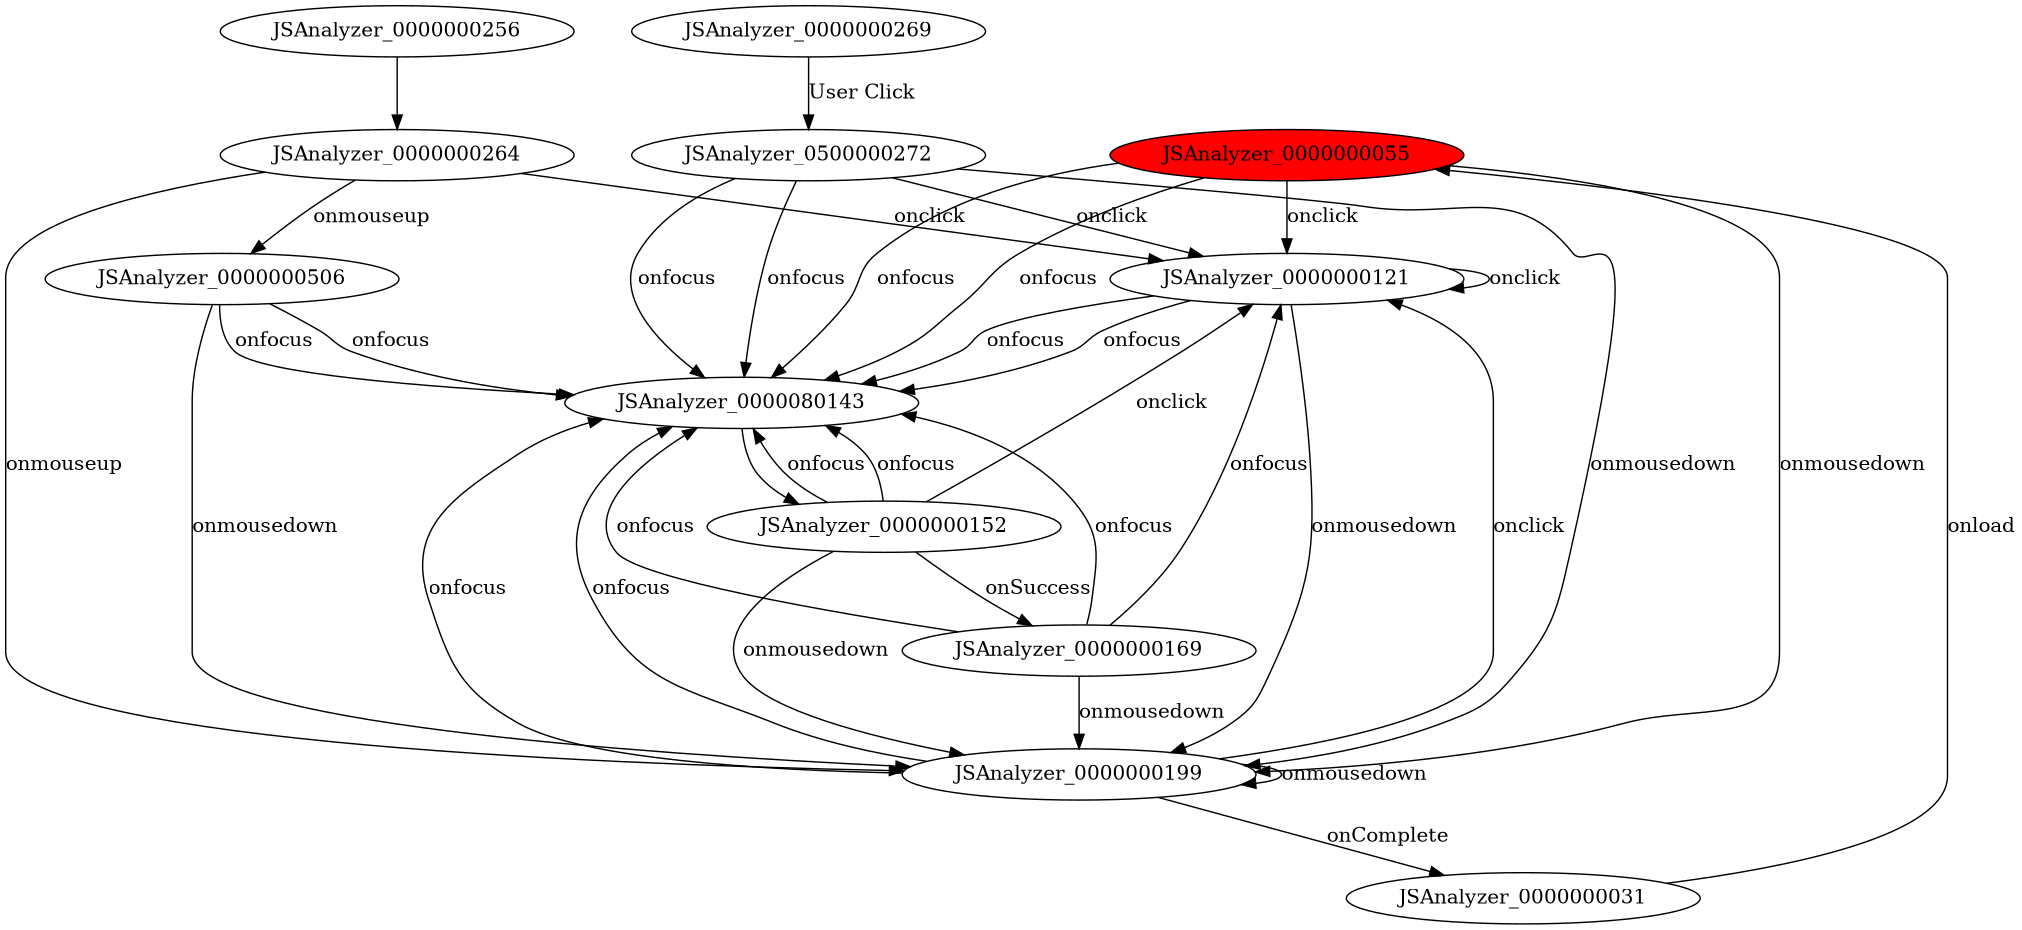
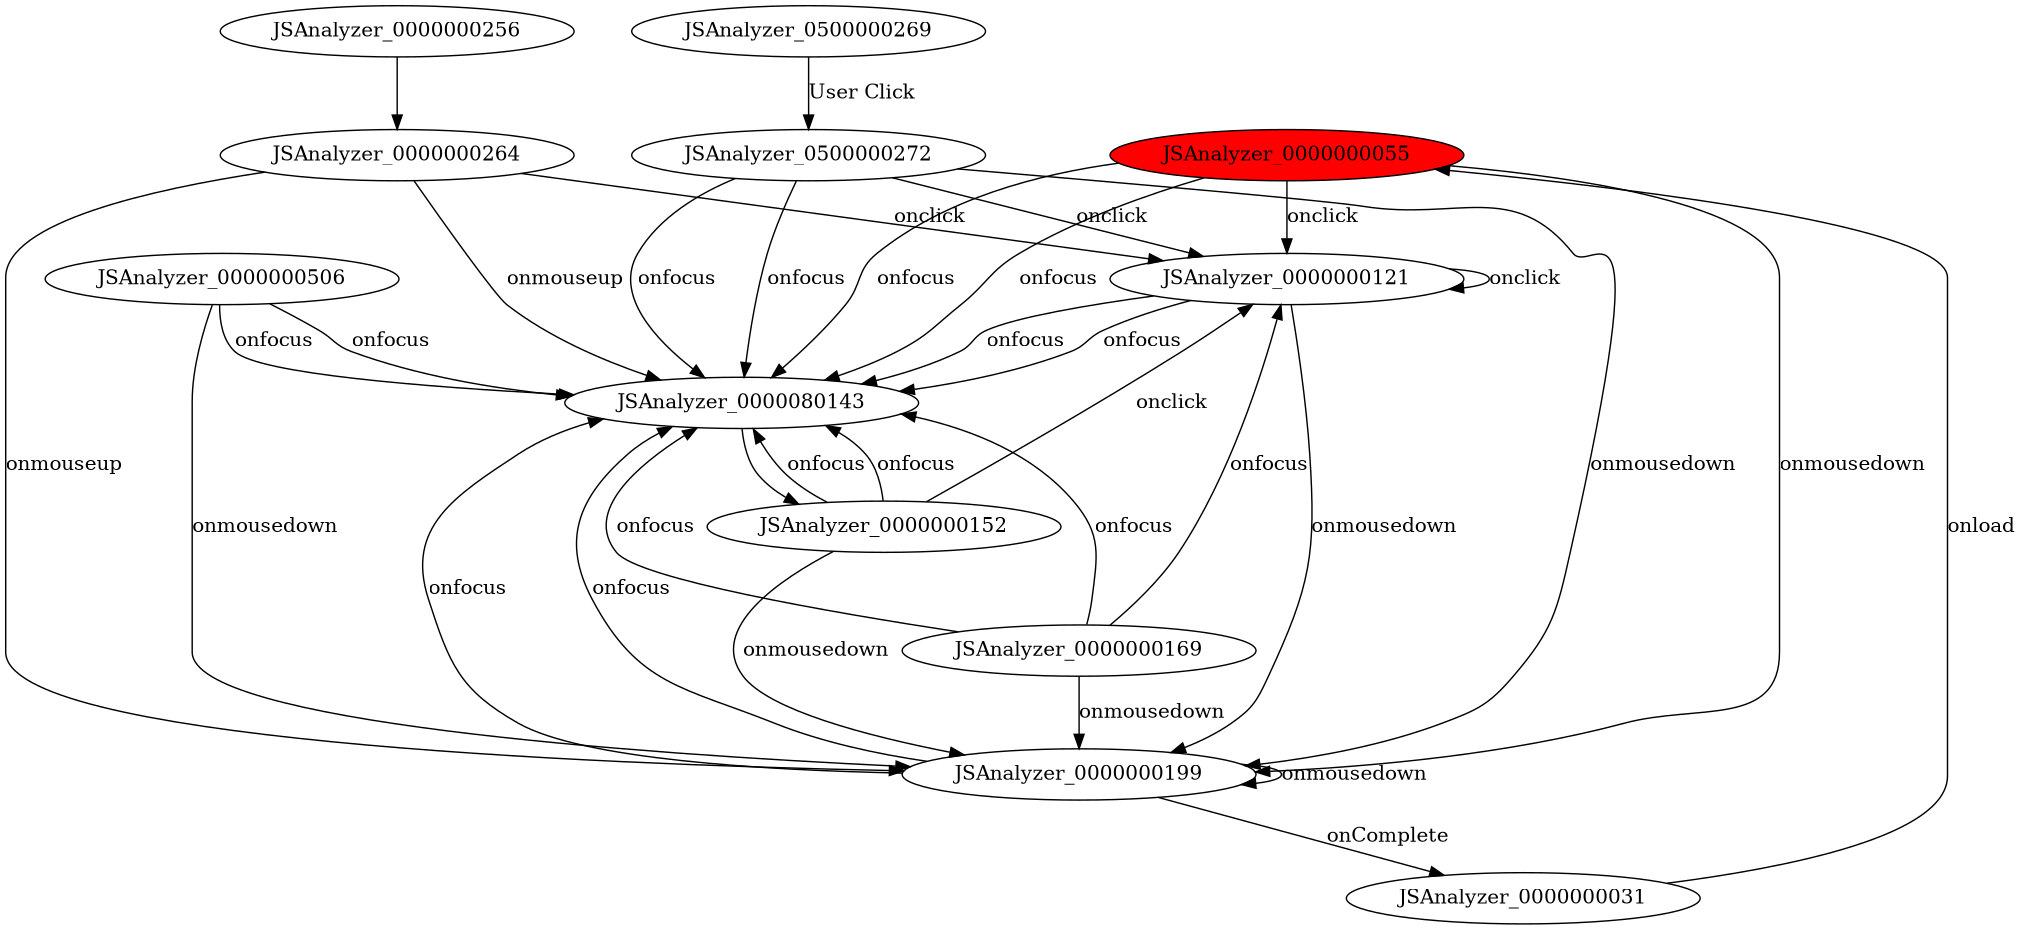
(809, 31) -> (809, 31)
(307, 210) -> (508, 305)
(966, 587) -> none
(1493, 609) -> none
